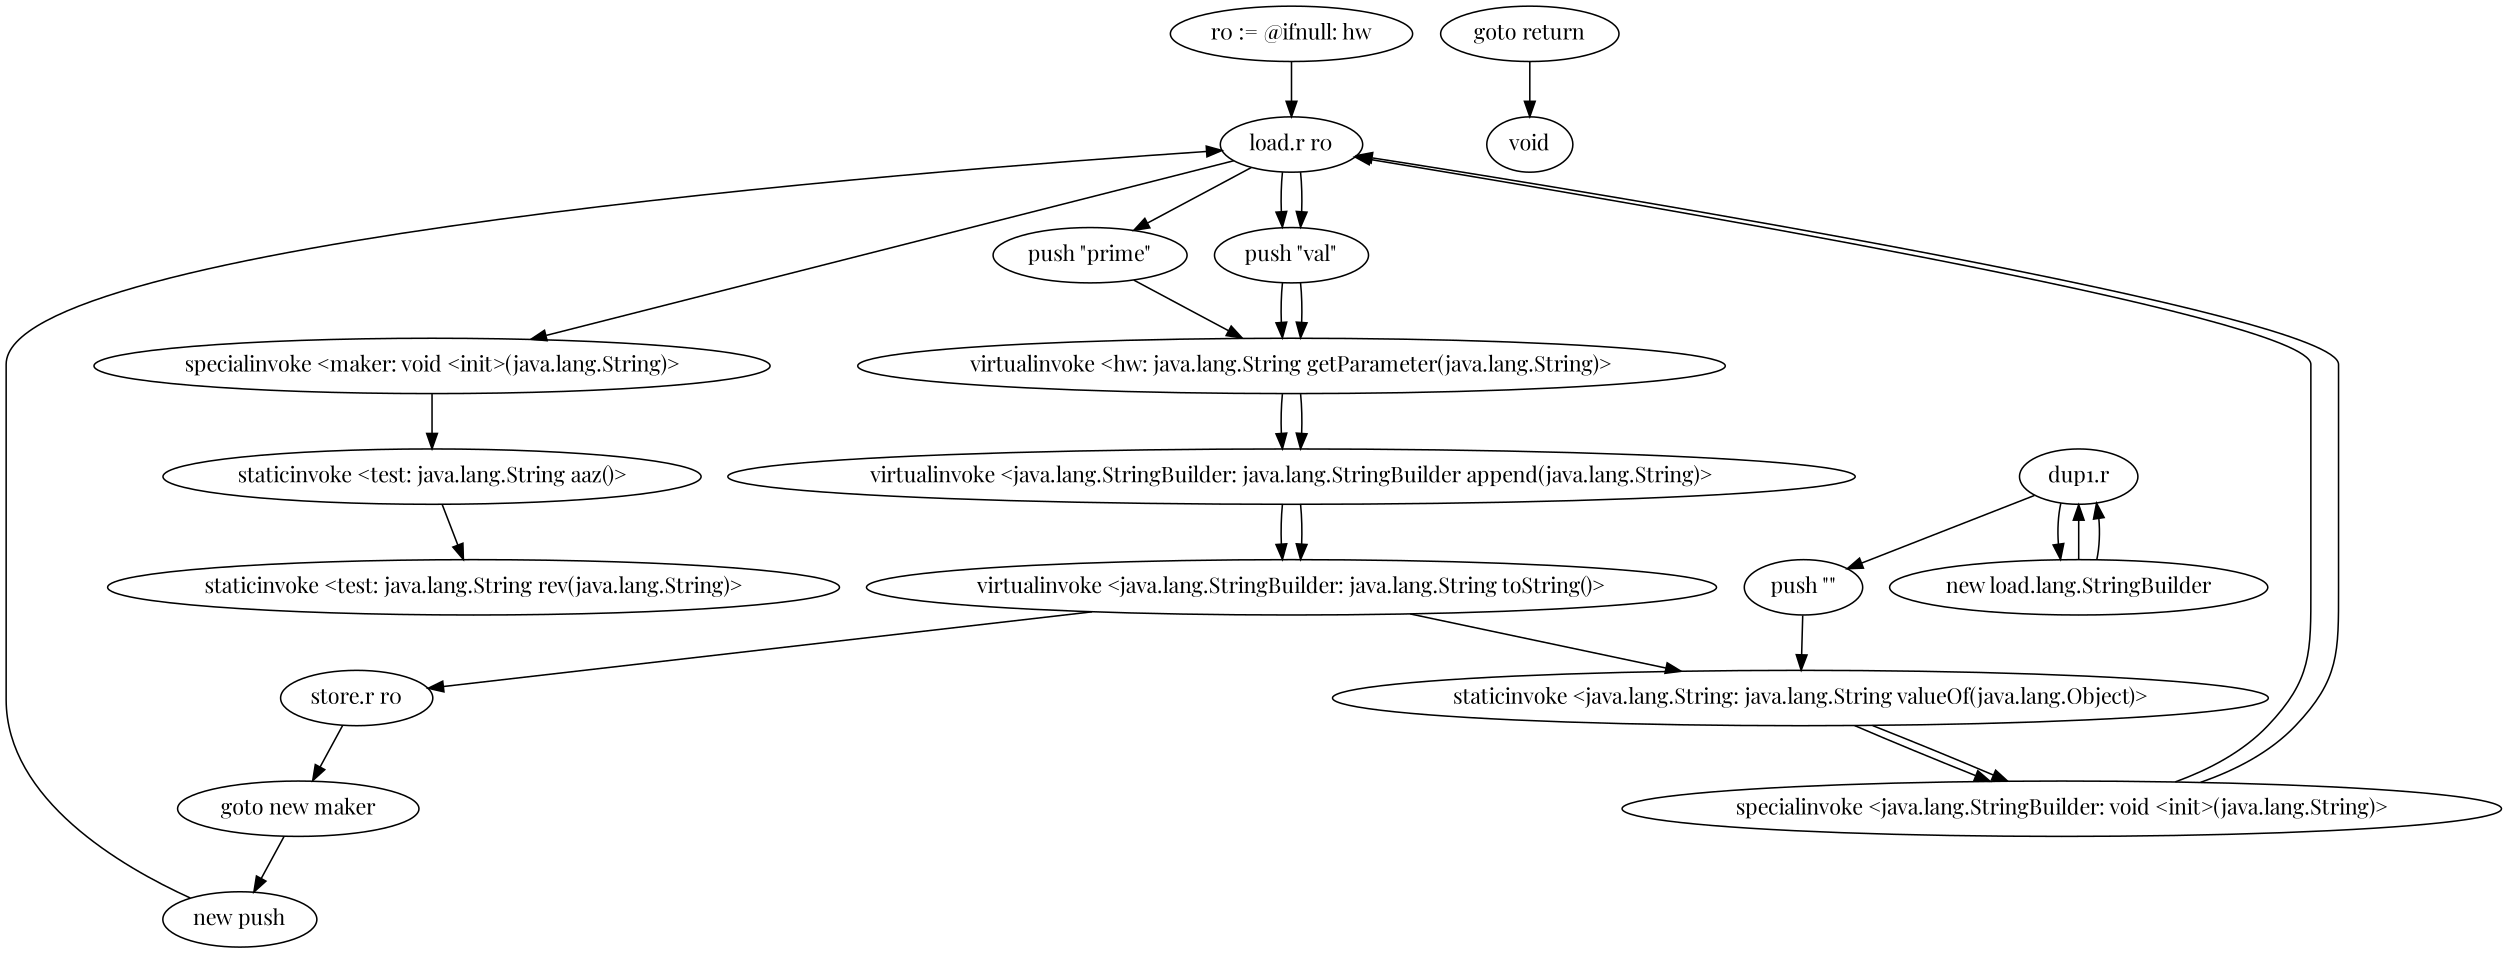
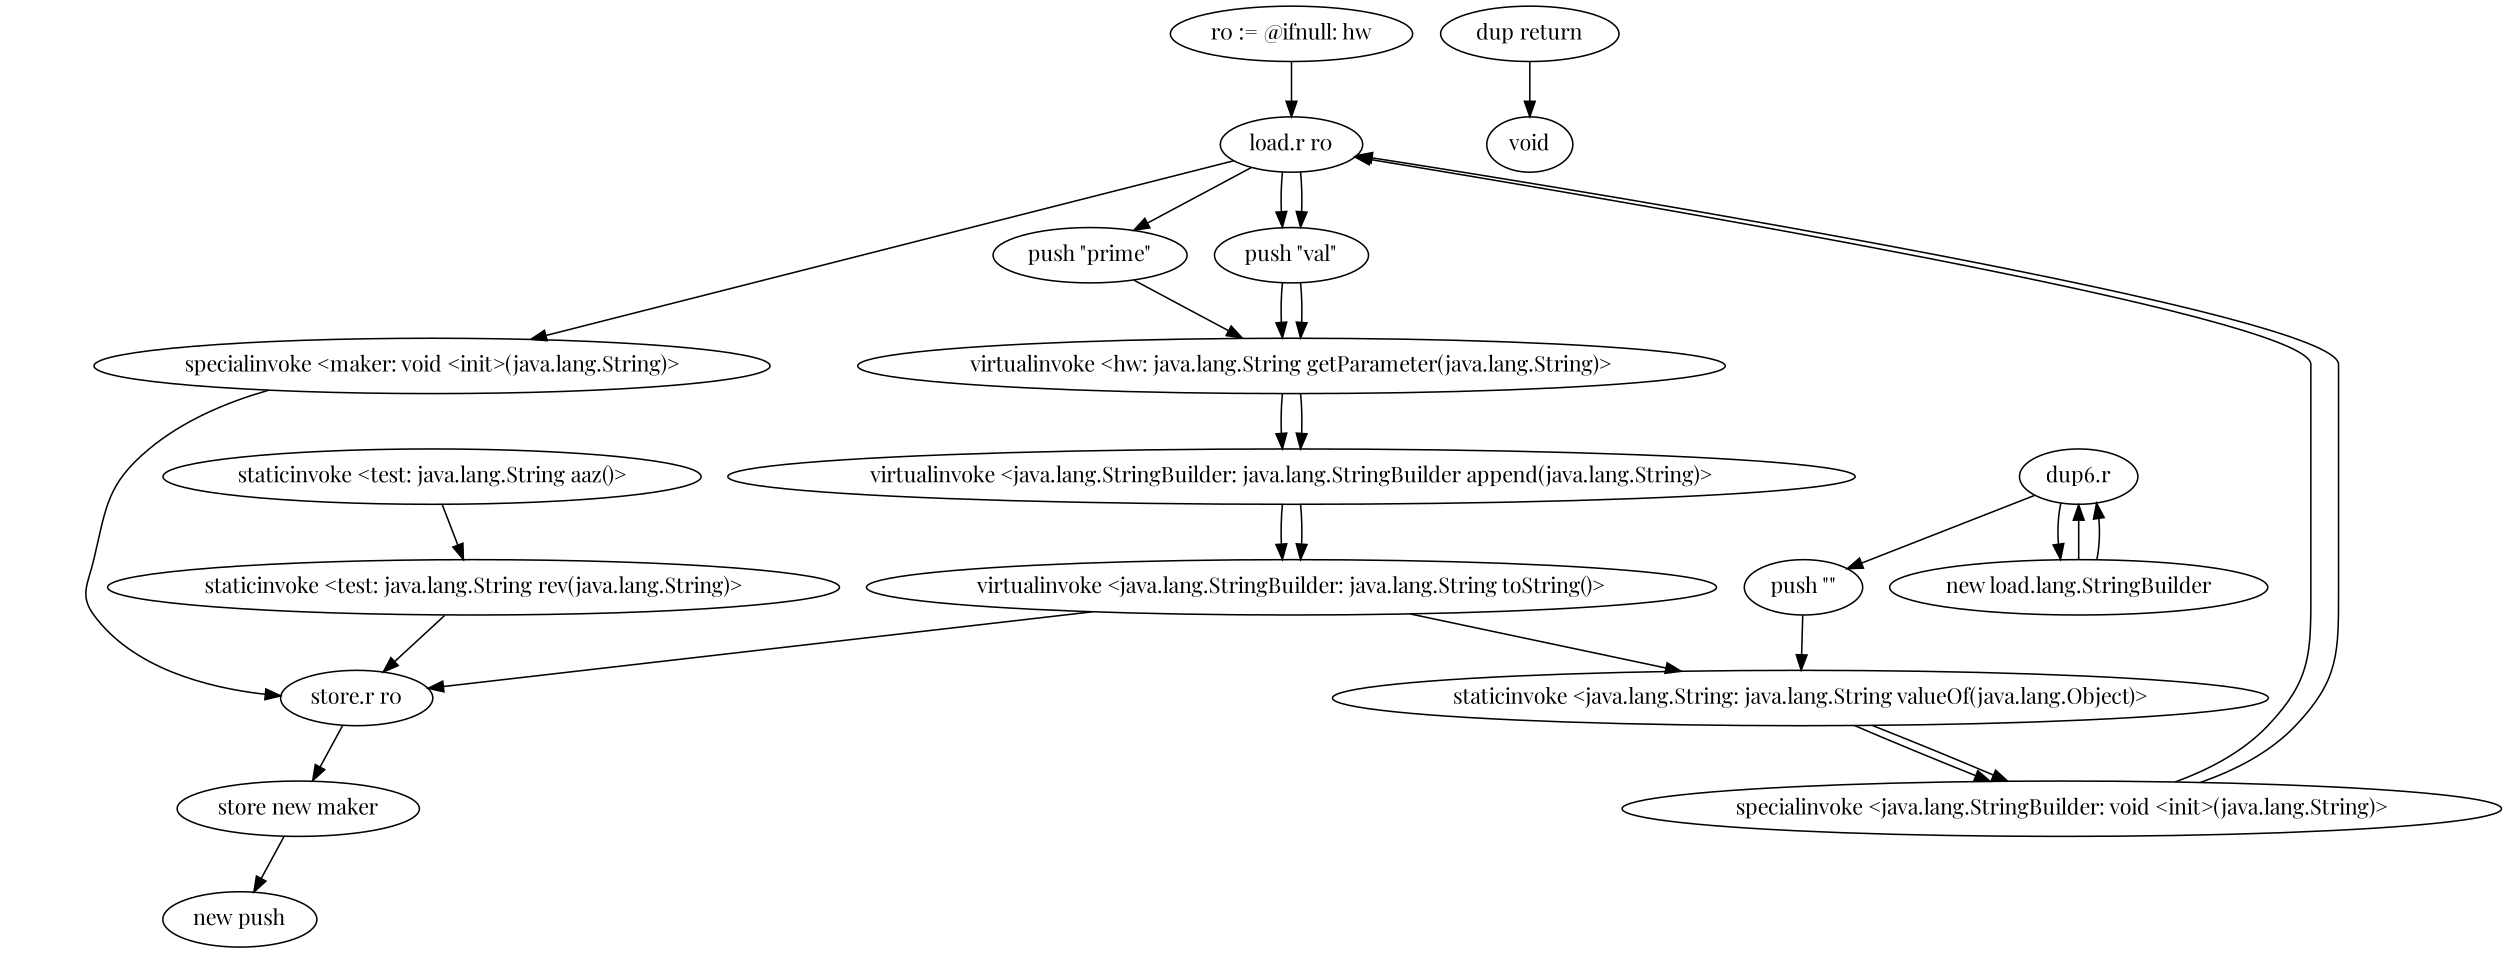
(1530, 34) -> (1530, 34)
(285, 254) -> none
(432, 414) -> (95, 555)
(2079, 477) -> (2079, 477)
none -> (420, 639)
(298, 809) -> (298, 809)
